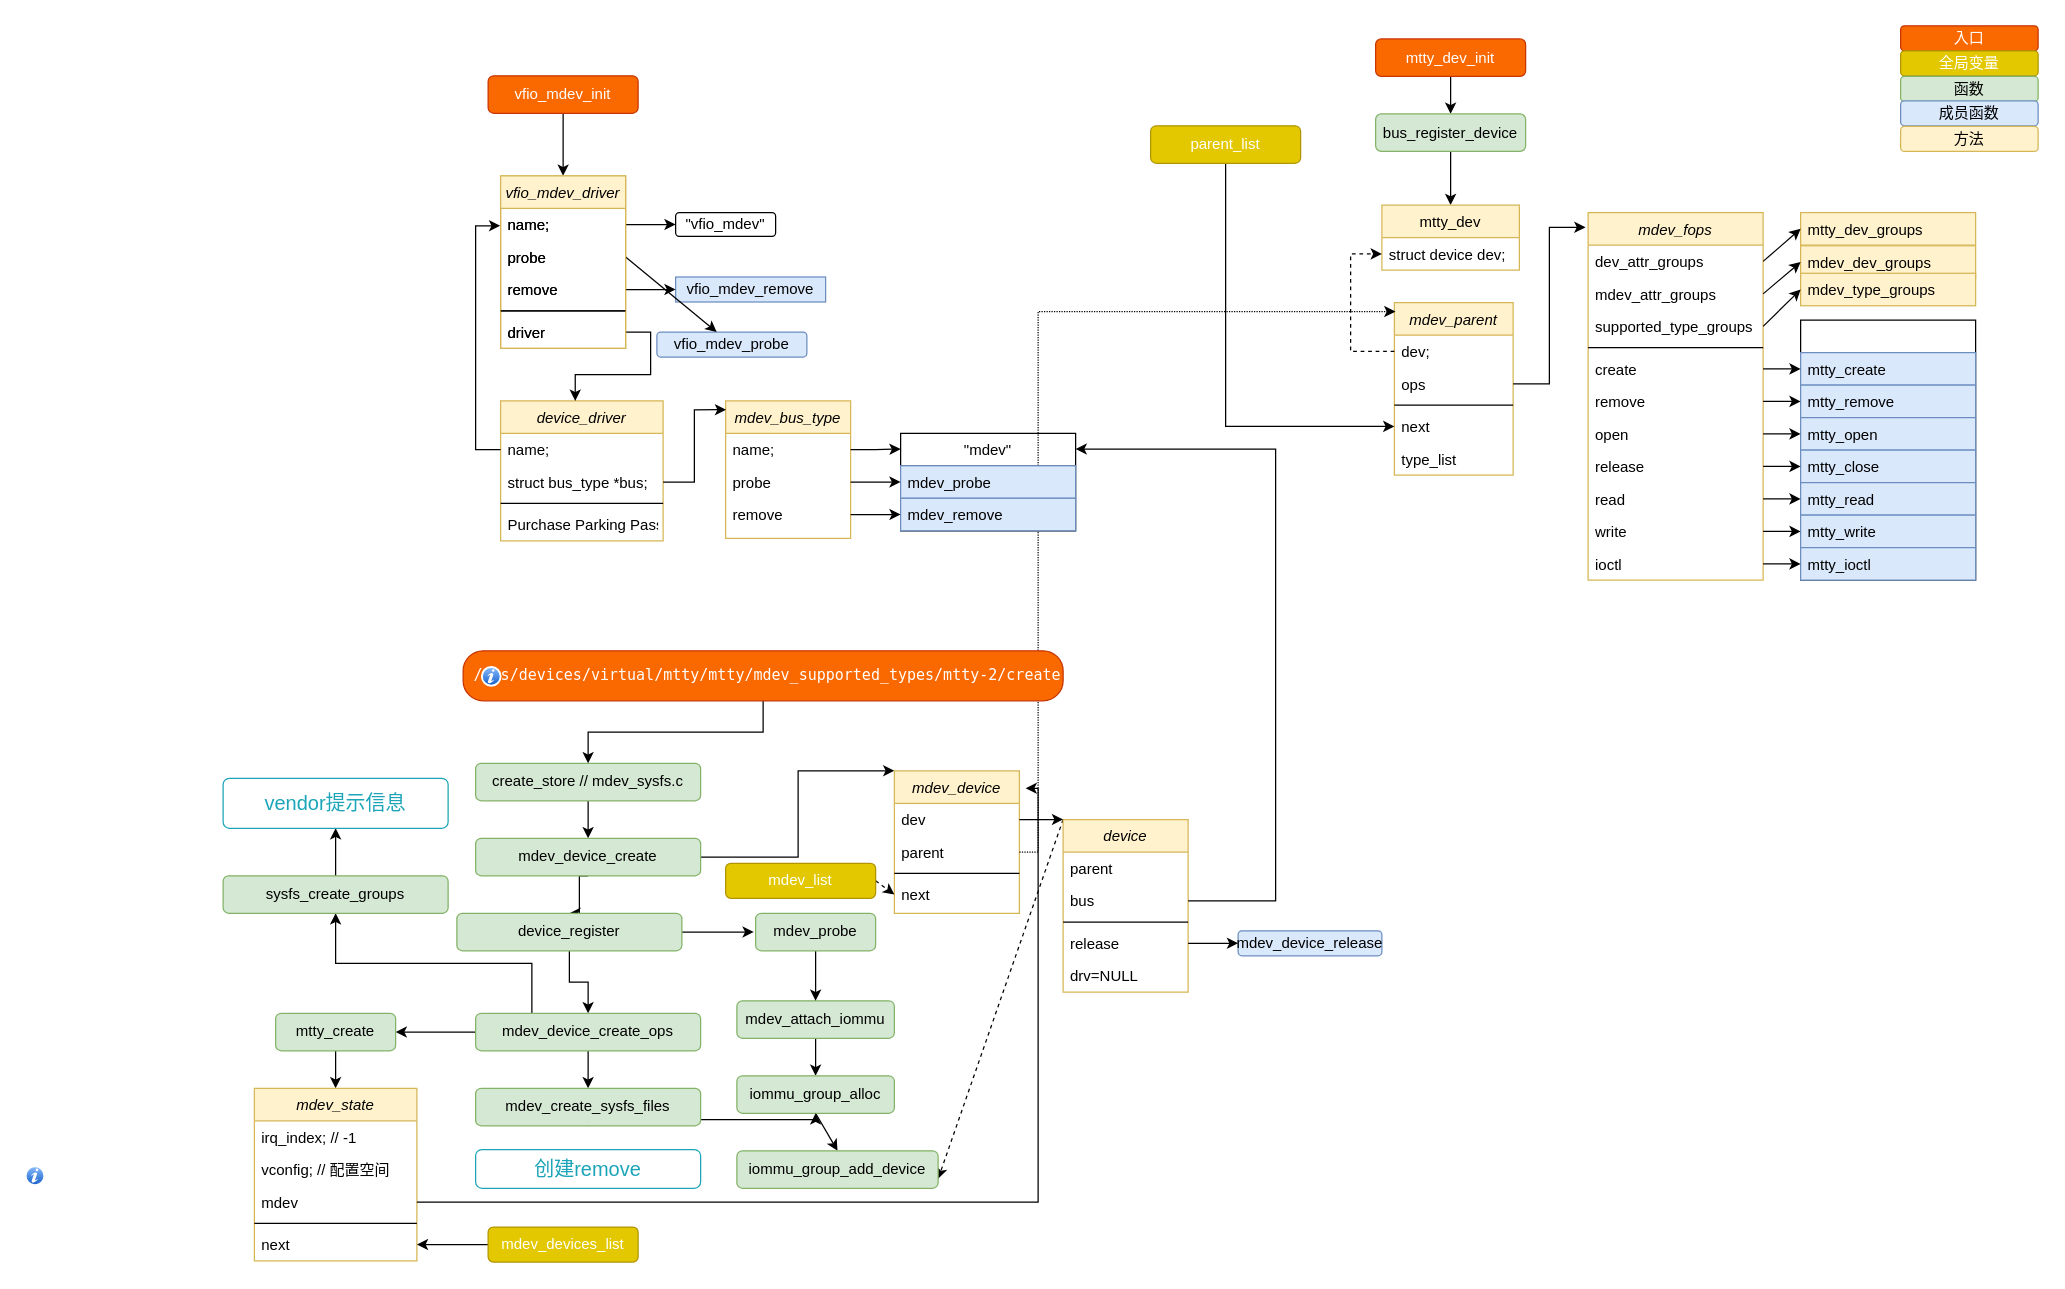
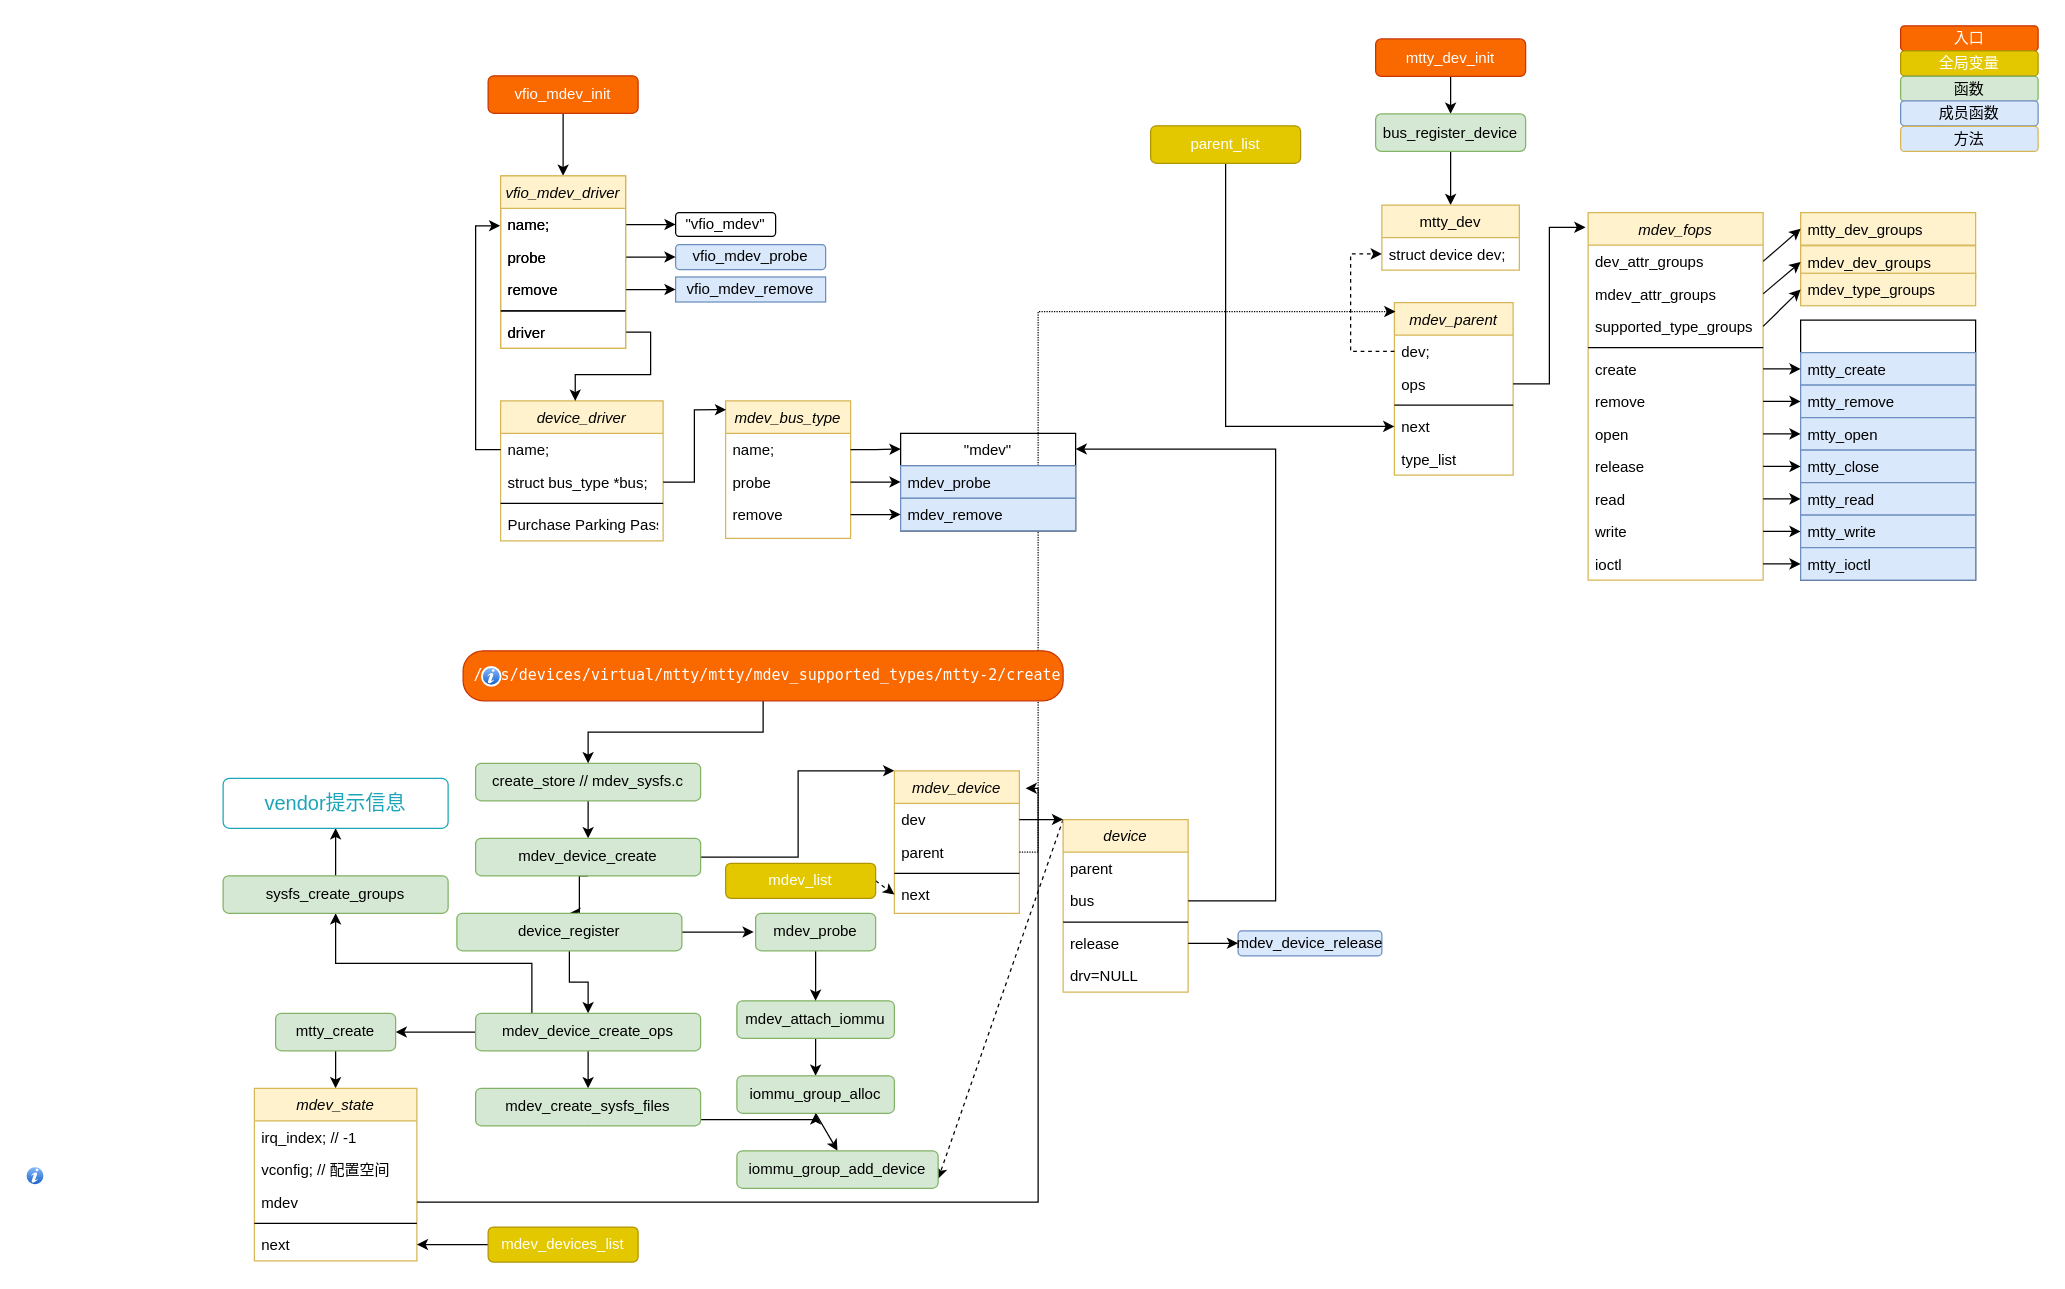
(1969, 139) -> (1969, 139)
(732, 344) -> (751, 257)
(588, 1169) -> none
